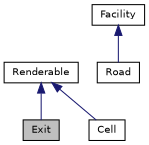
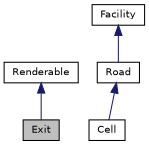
(78, 105) -> (112, 107)
